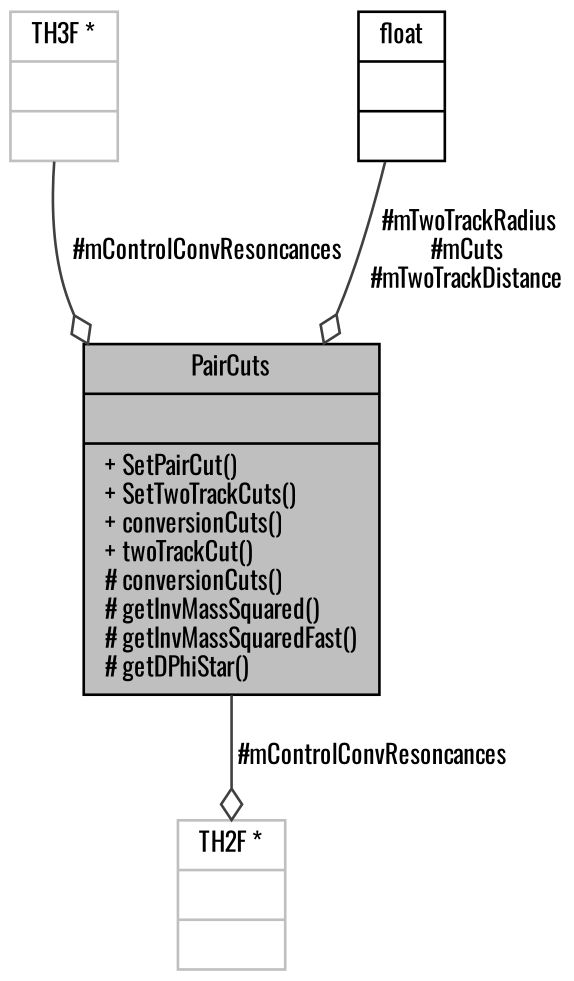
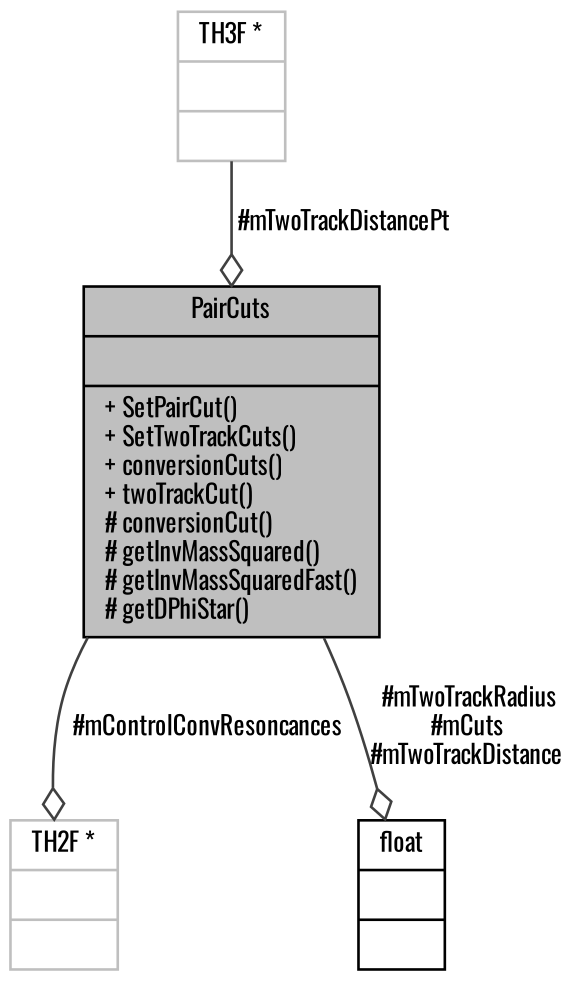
(364, 239) -> (354, 712)
(205, 253) -> (341, 224)
(194, 582) -> (188, 525)
